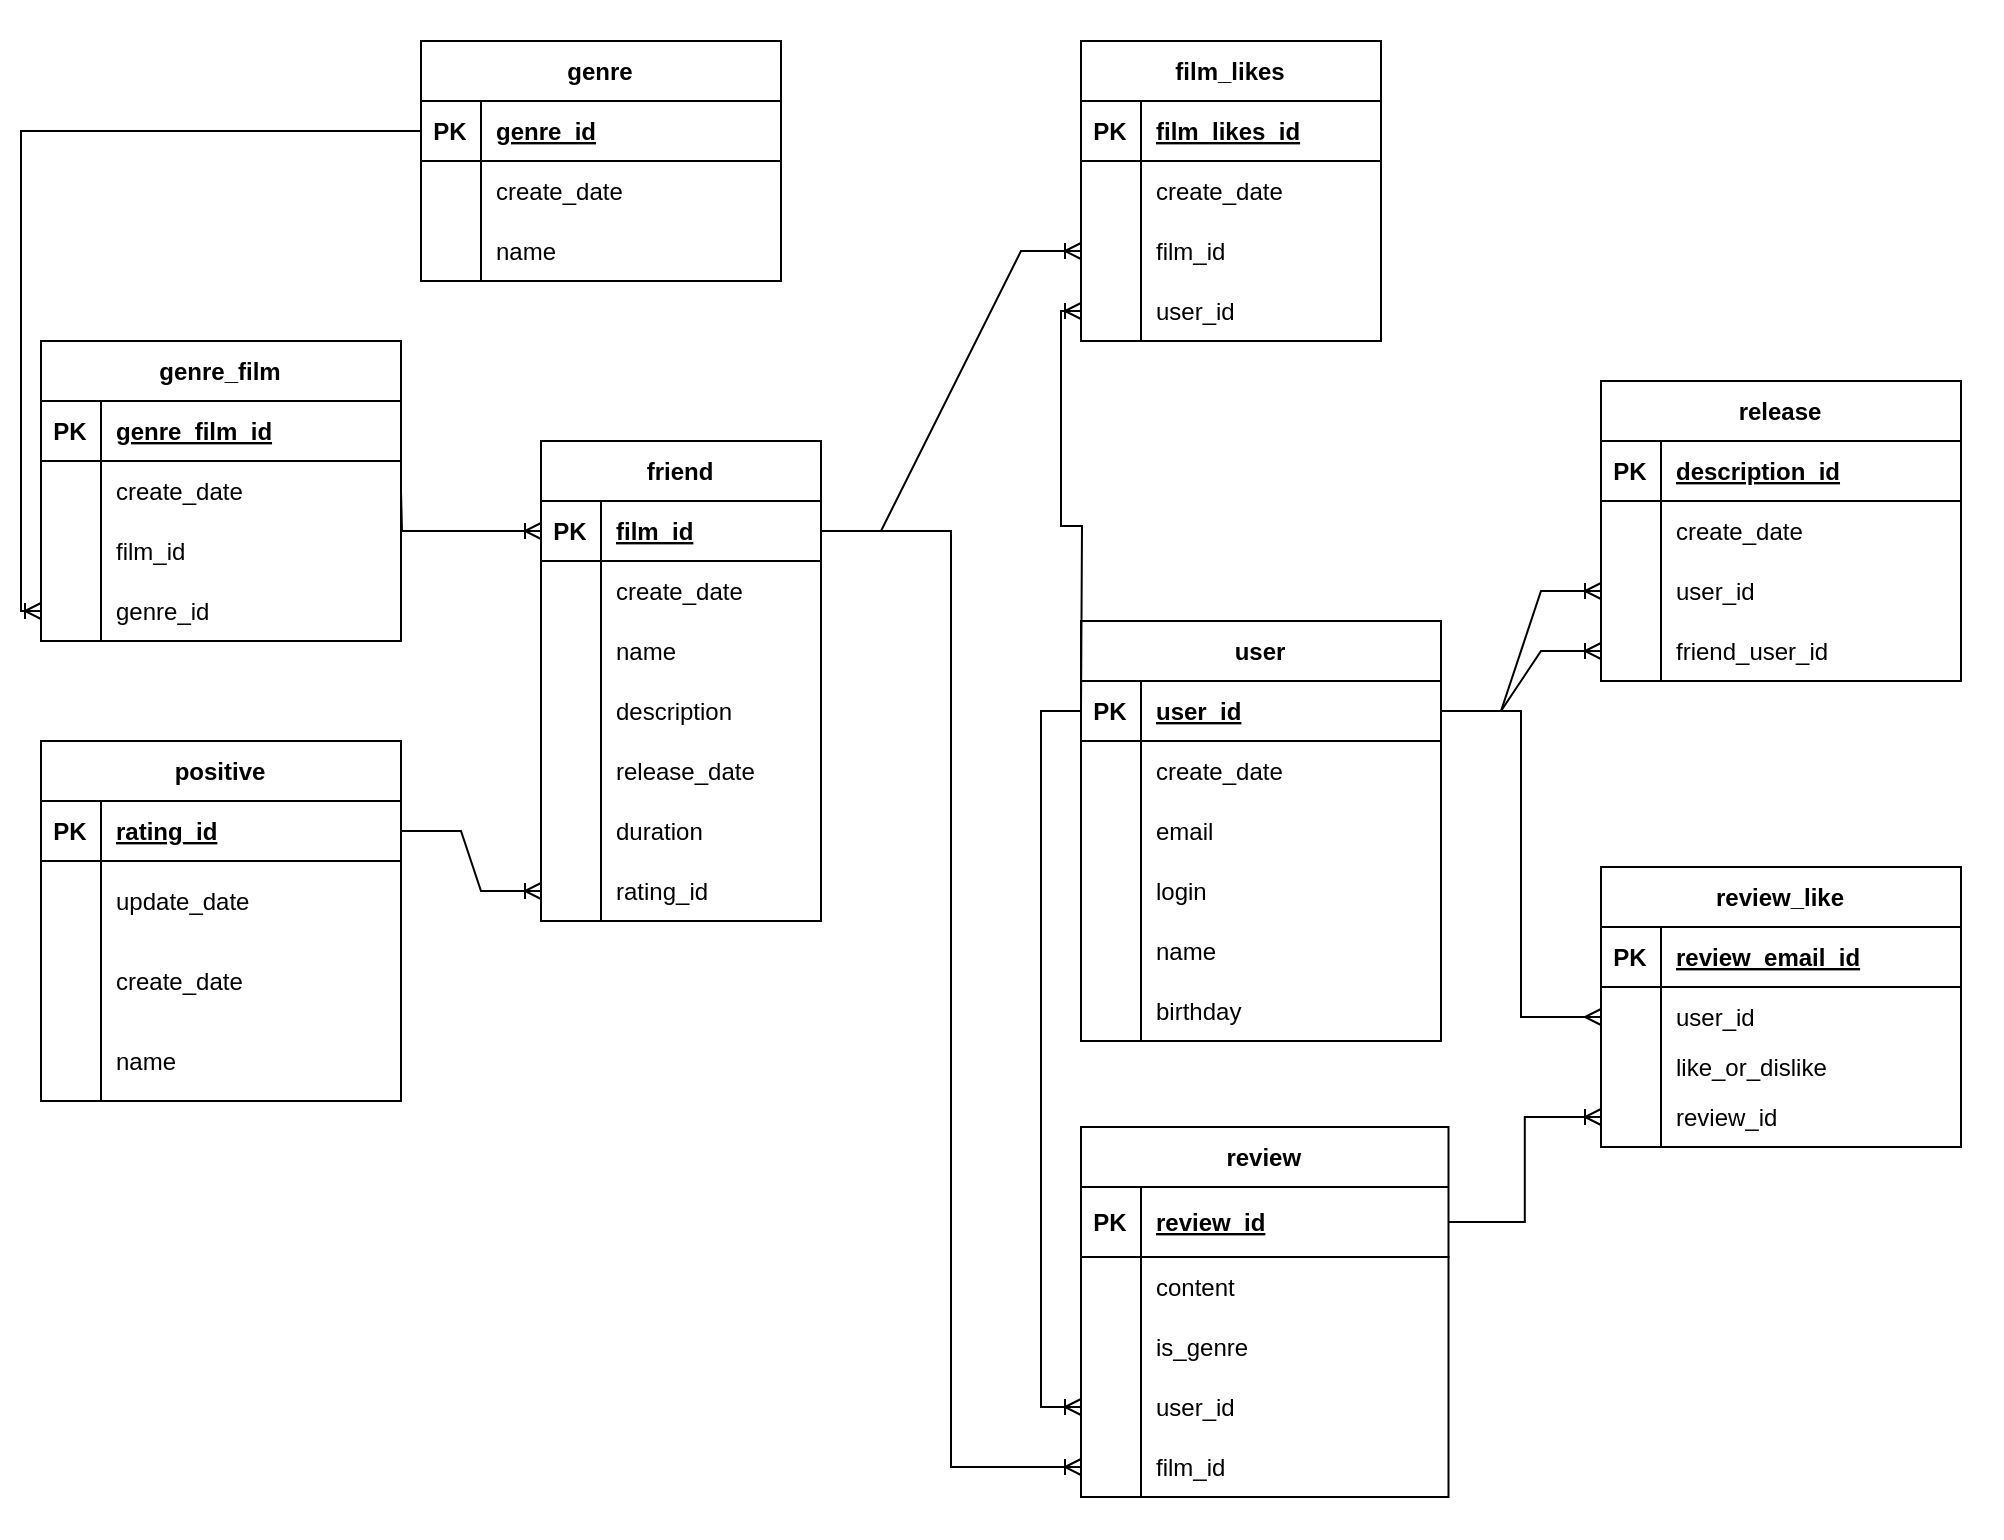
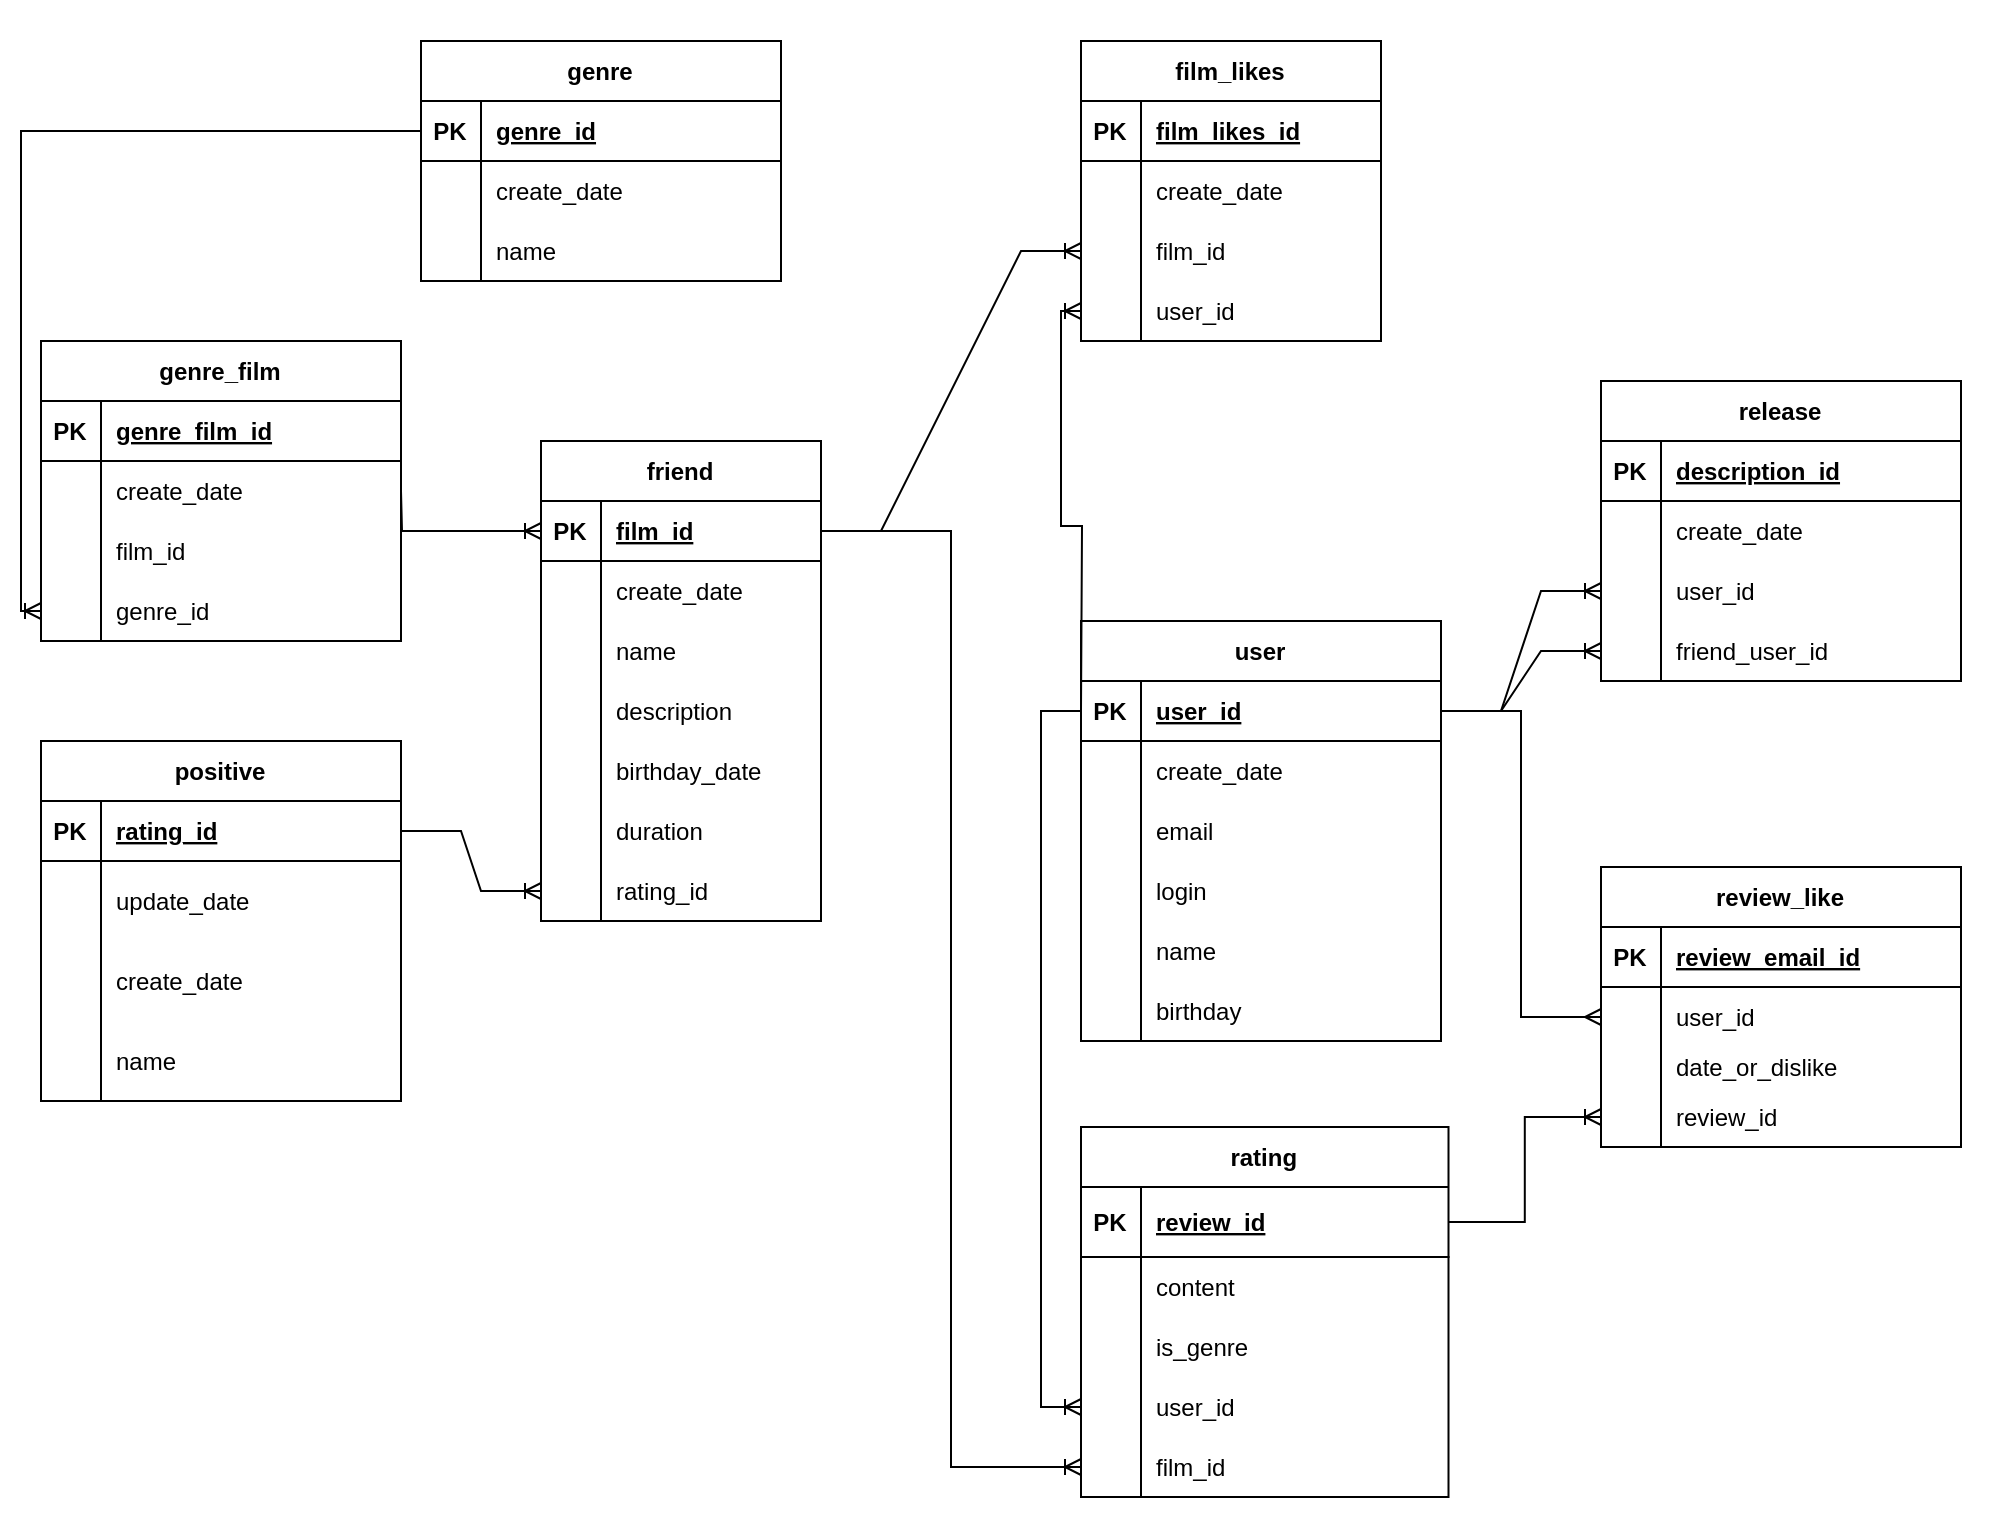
(694, 772) -> (700, 772)
(1761, 1068) -> (1767, 1068)
(1264, 1158) -> (1264, 1158)
